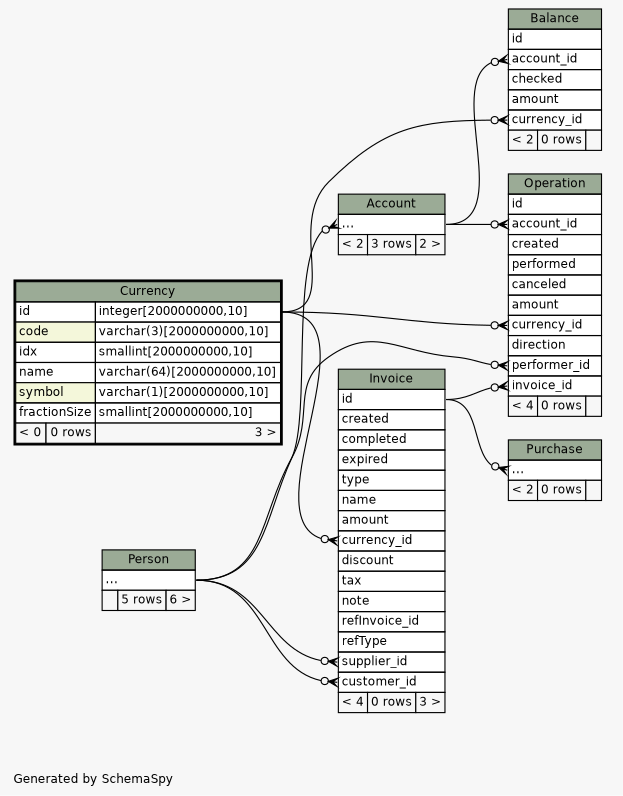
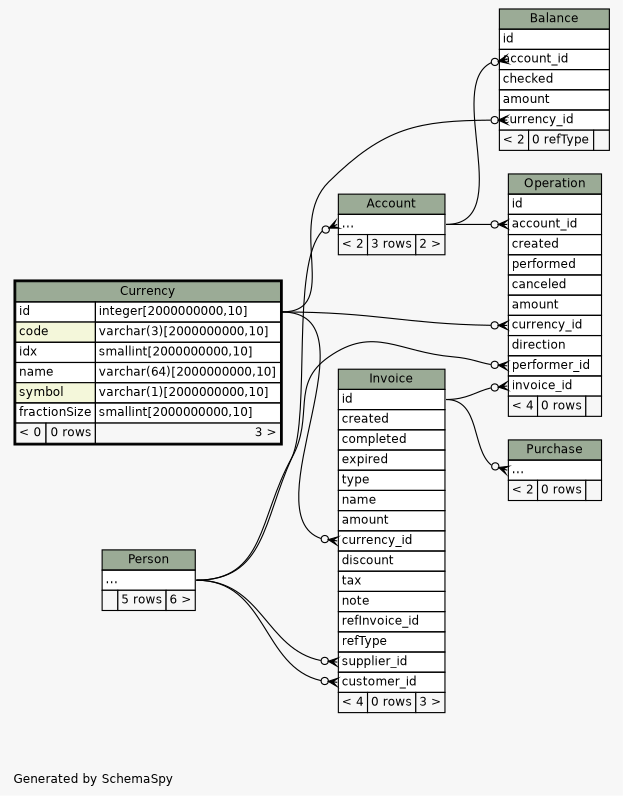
(562, 140) -> (561, 140)
